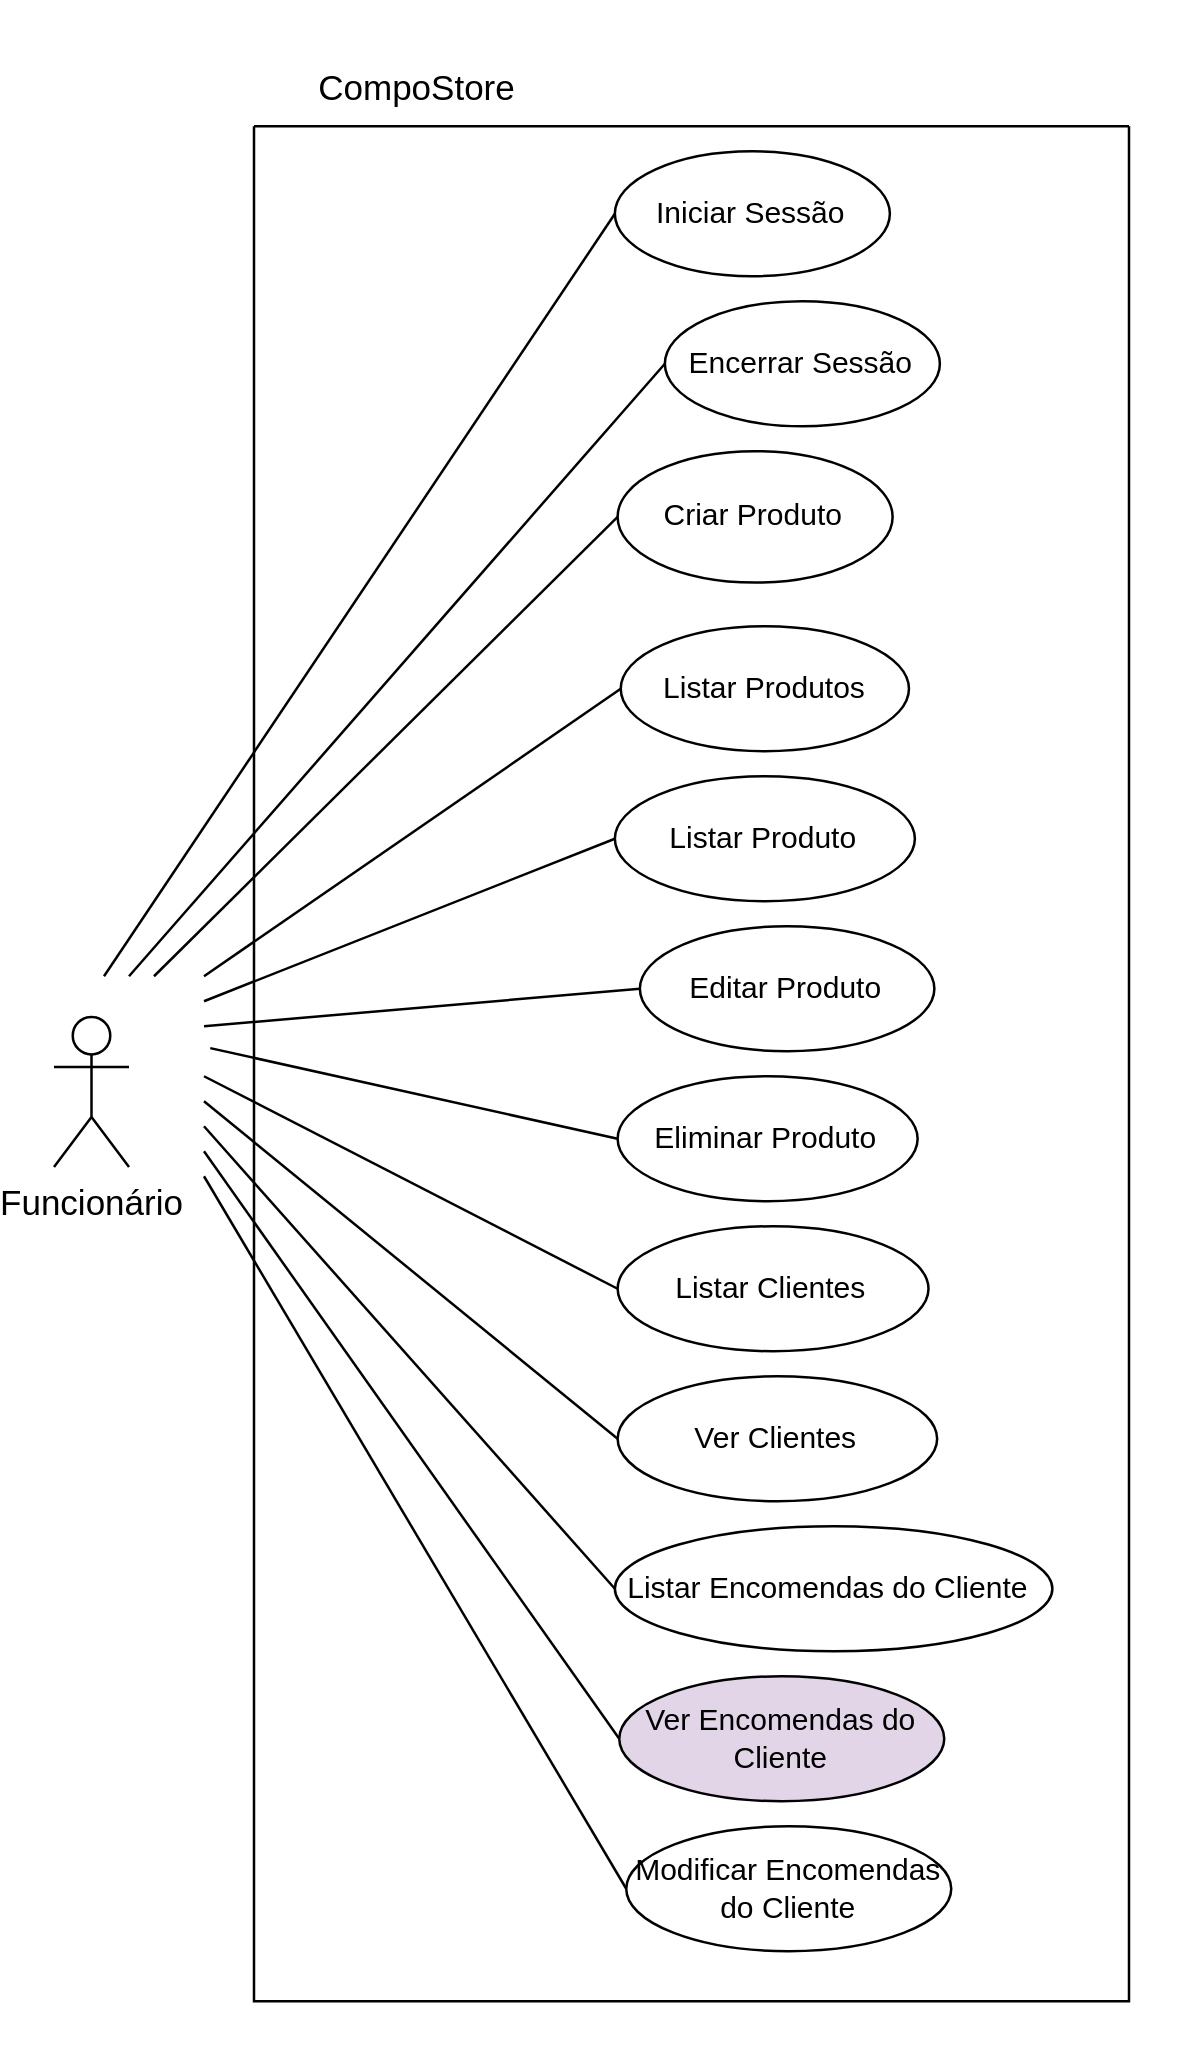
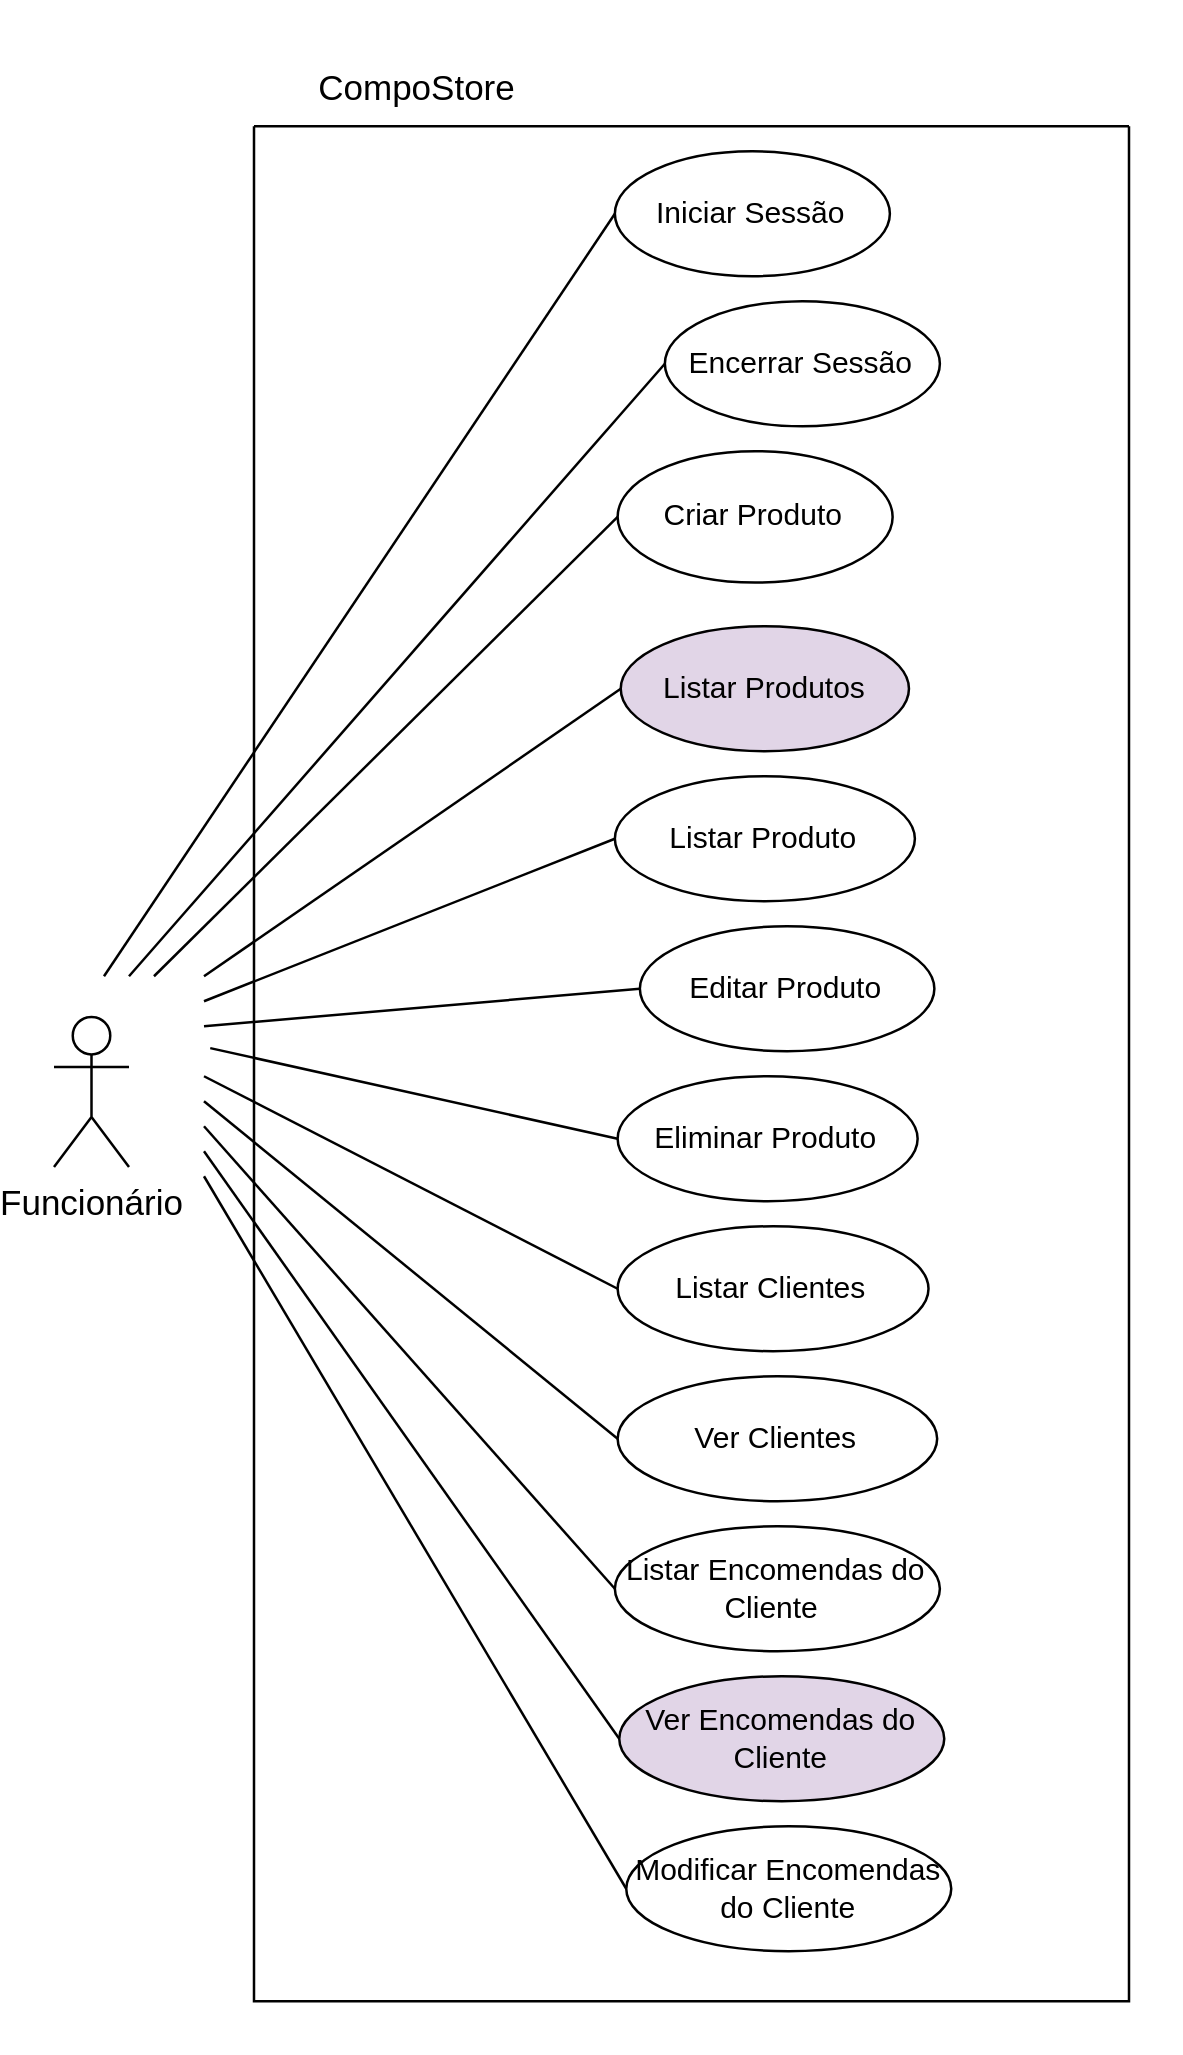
(765, 689) -> (765, 689)
(833, 1589) -> (777, 1589)
